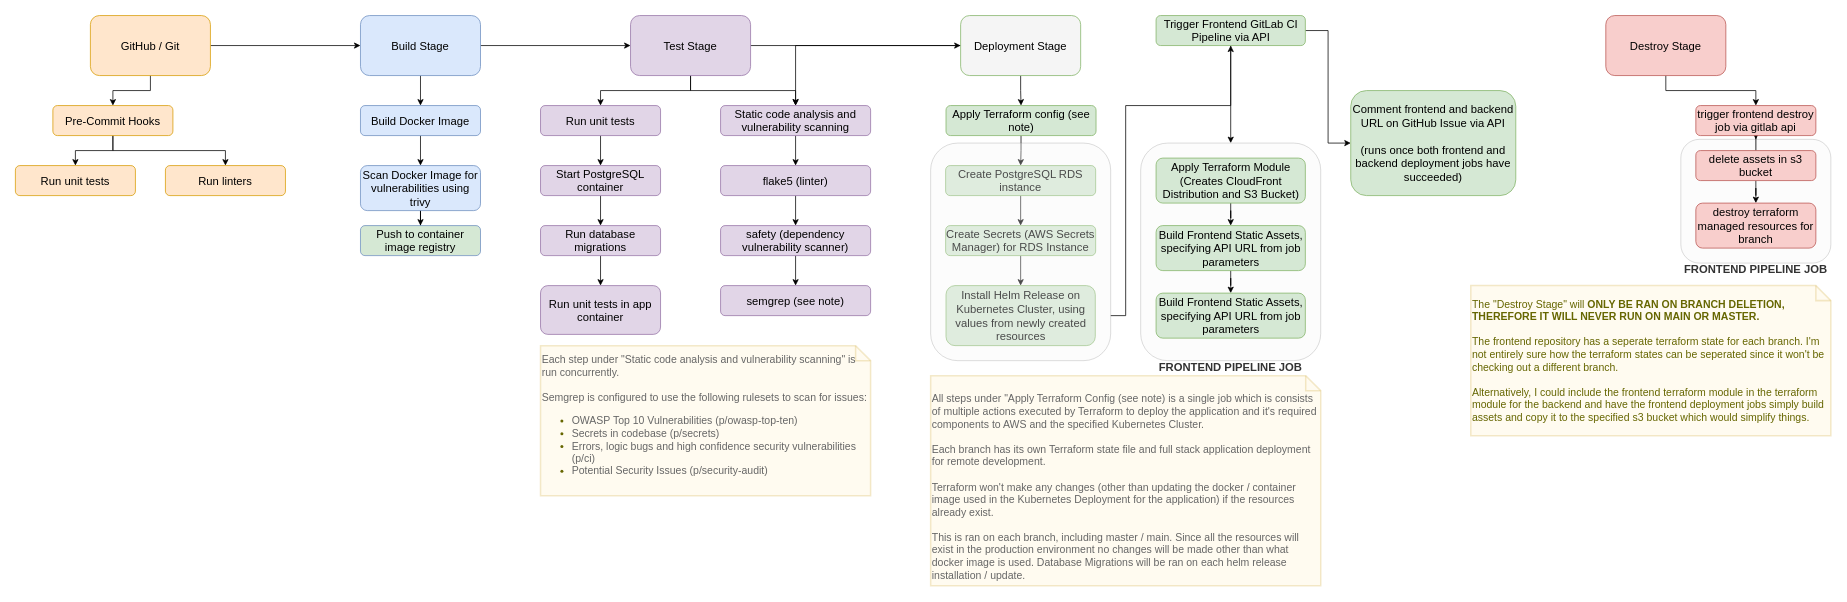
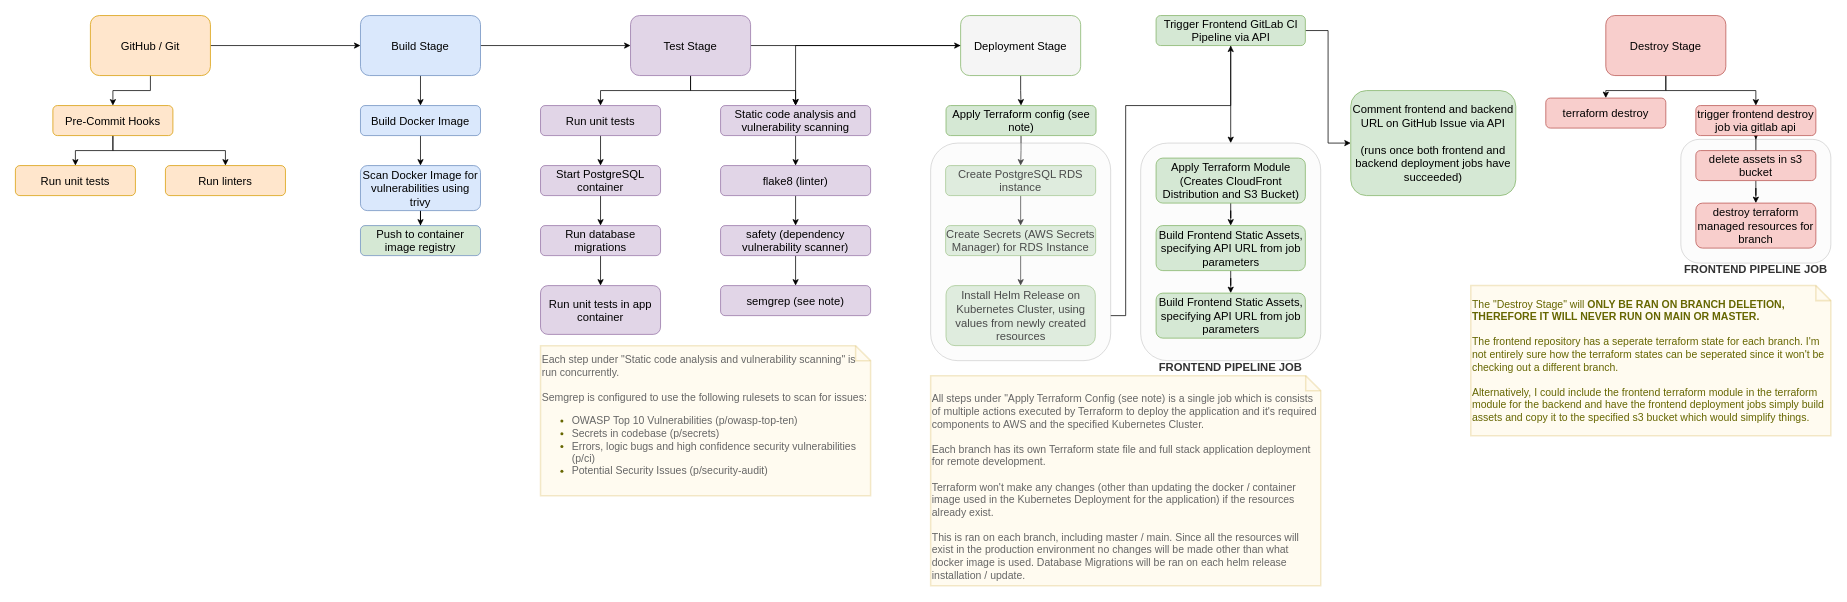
none -> (1633, 90)
none -> (1605, 113)
(795, 180) -> (795, 180)
